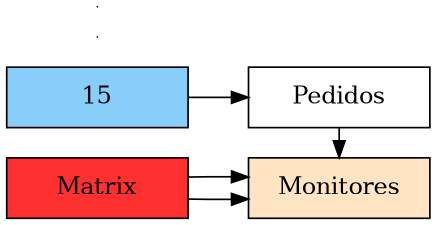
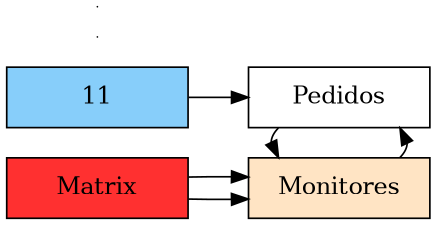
(97, 97) -> (97, 97)
none -> (405, 151)
